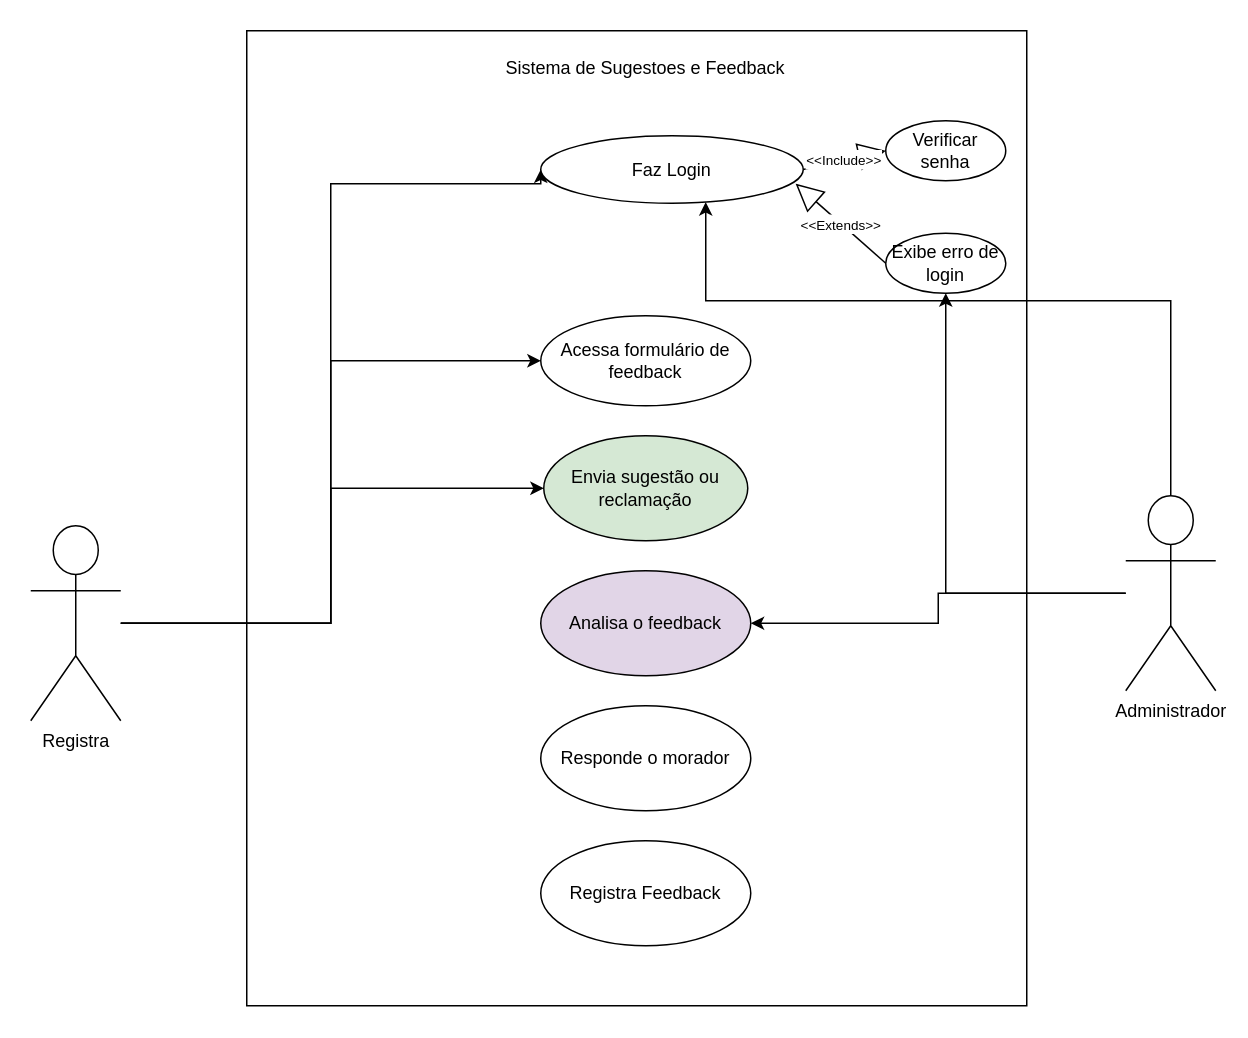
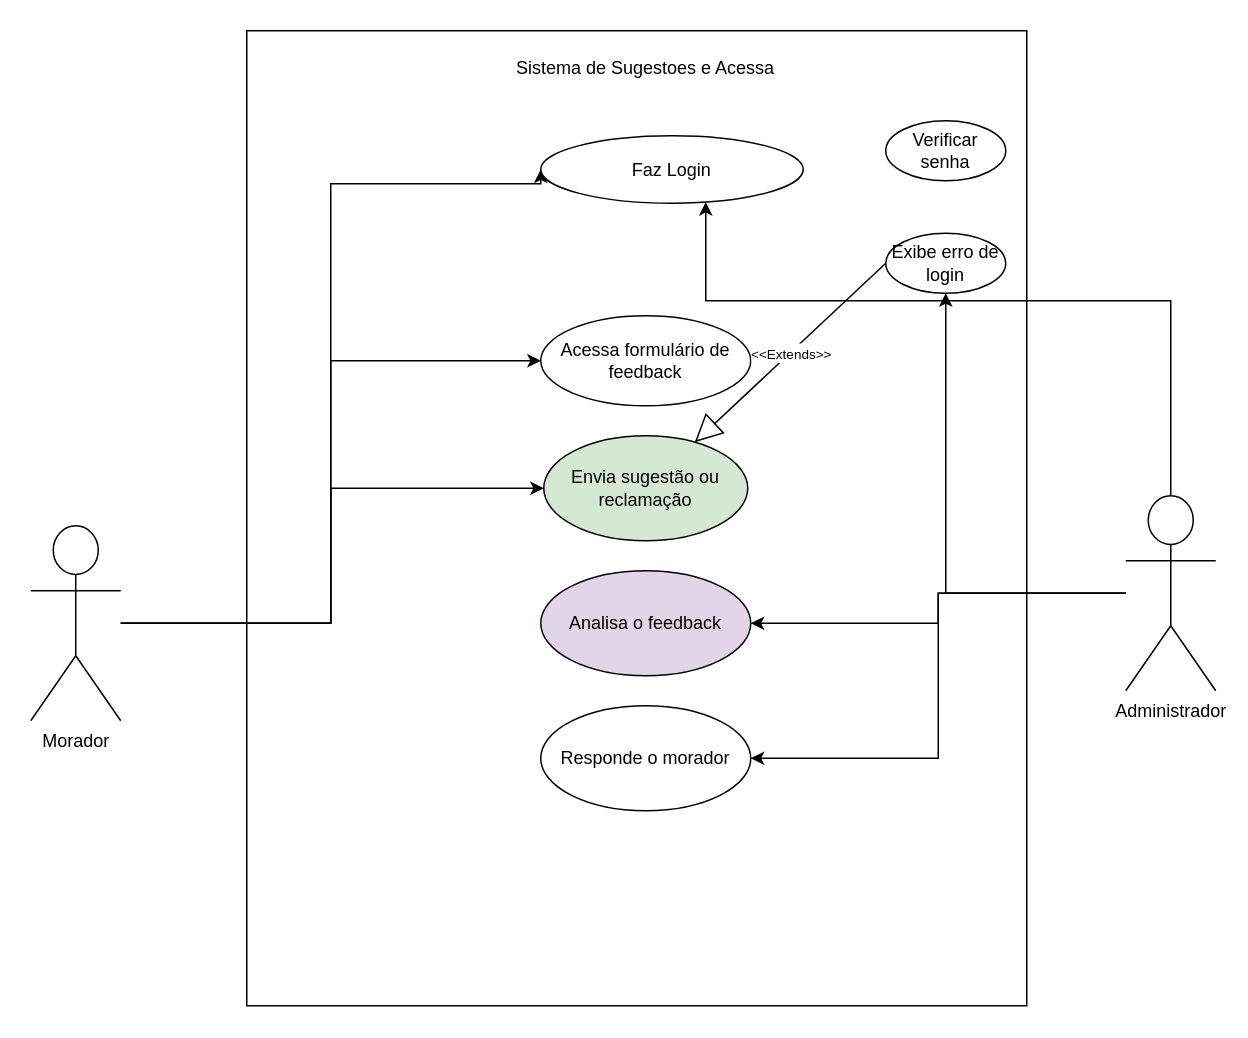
(646, 68) -> (646, 68)
(840, 161) -> none
(862, 242) -> (843, 304)
(77, 742) -> (77, 742)
none -> (916, 758)
(646, 893) -> none
